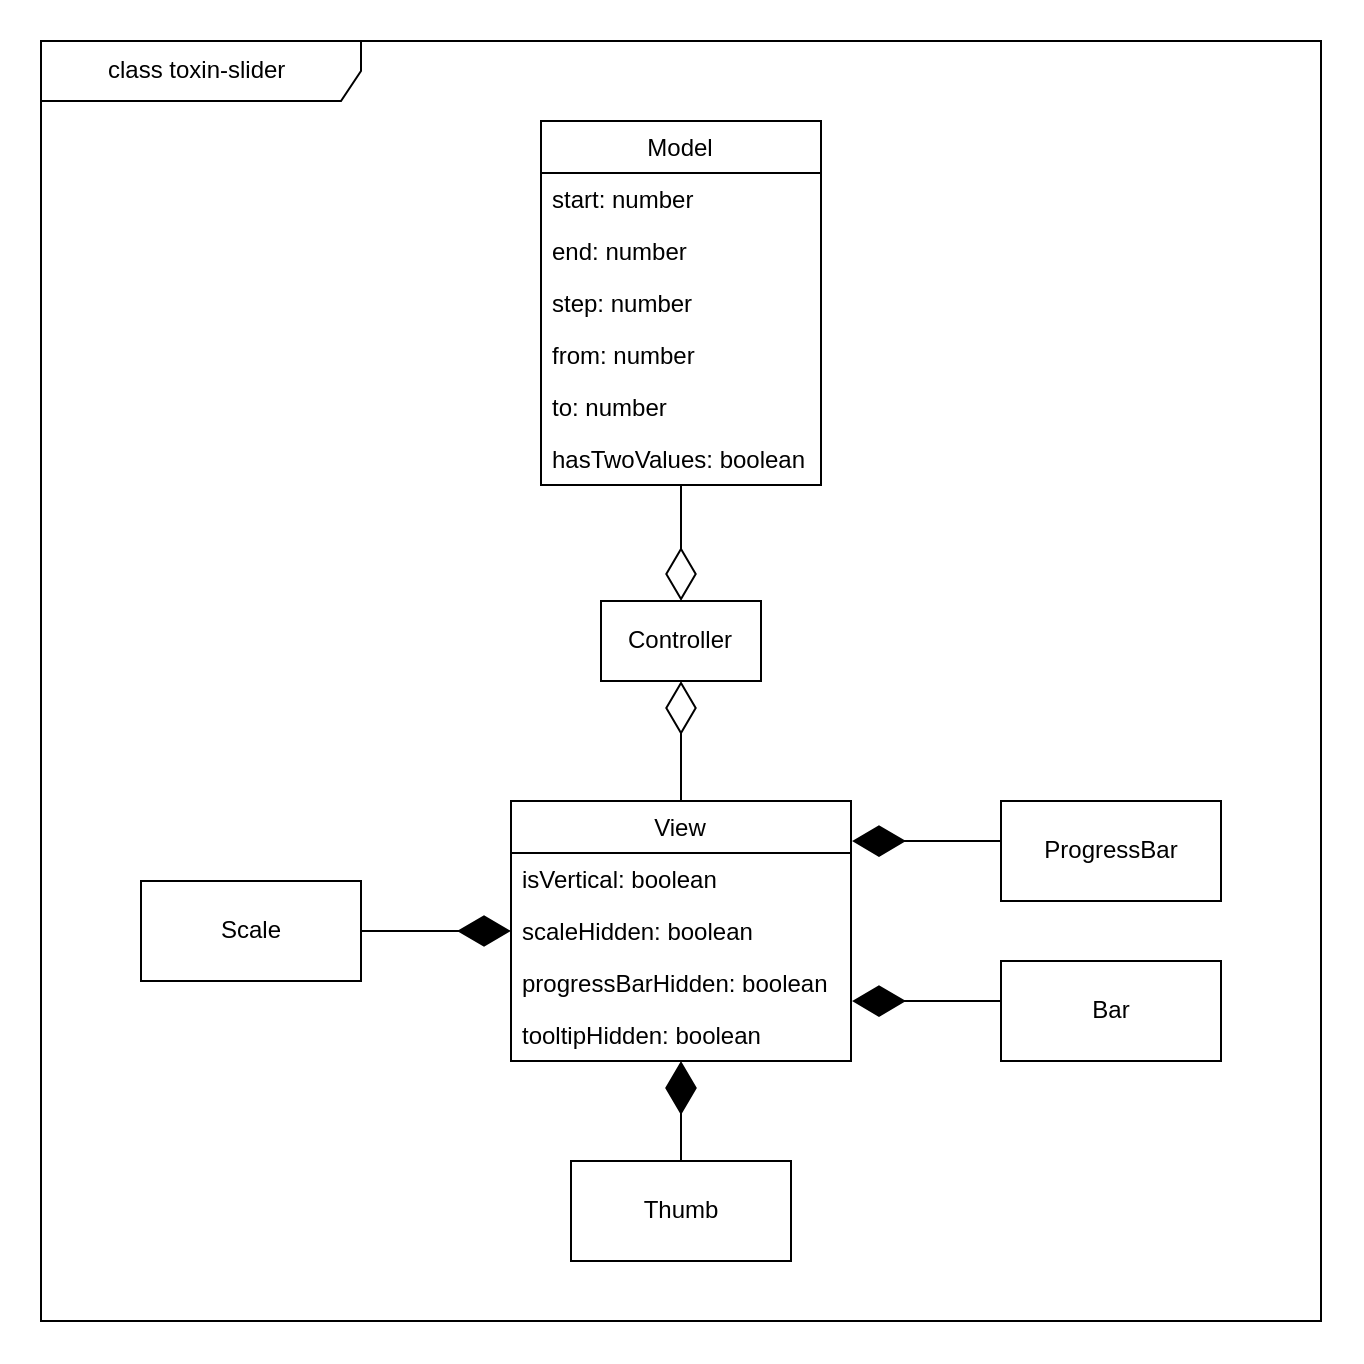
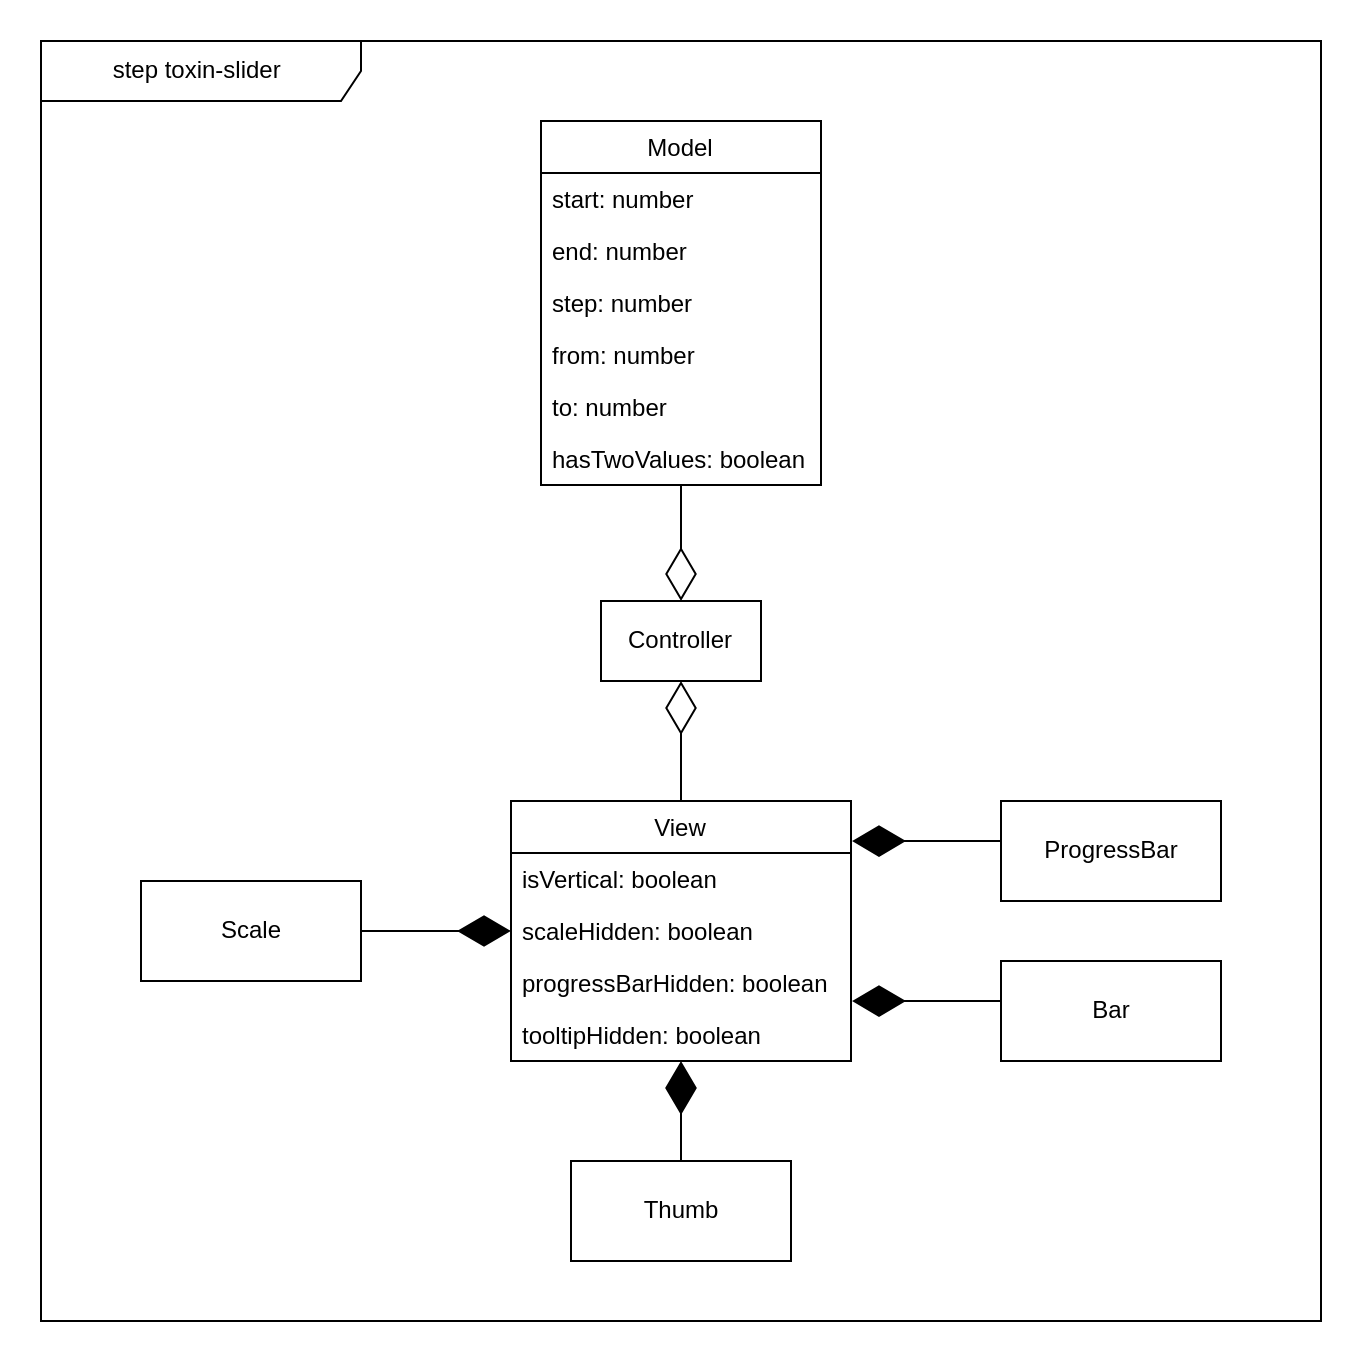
(201, 71) -> (201, 71)
